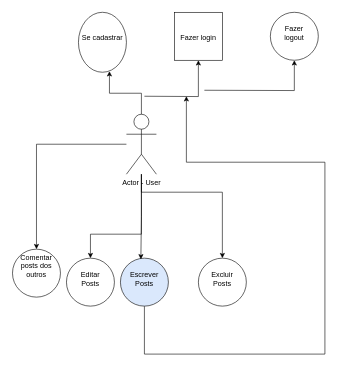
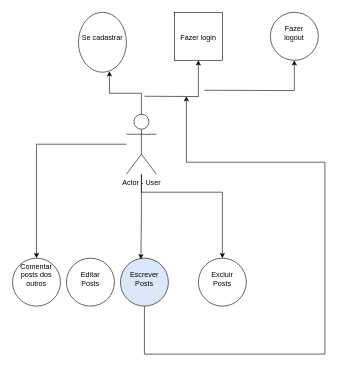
(90, 243) -> none
(36, 273) -> (36, 282)
